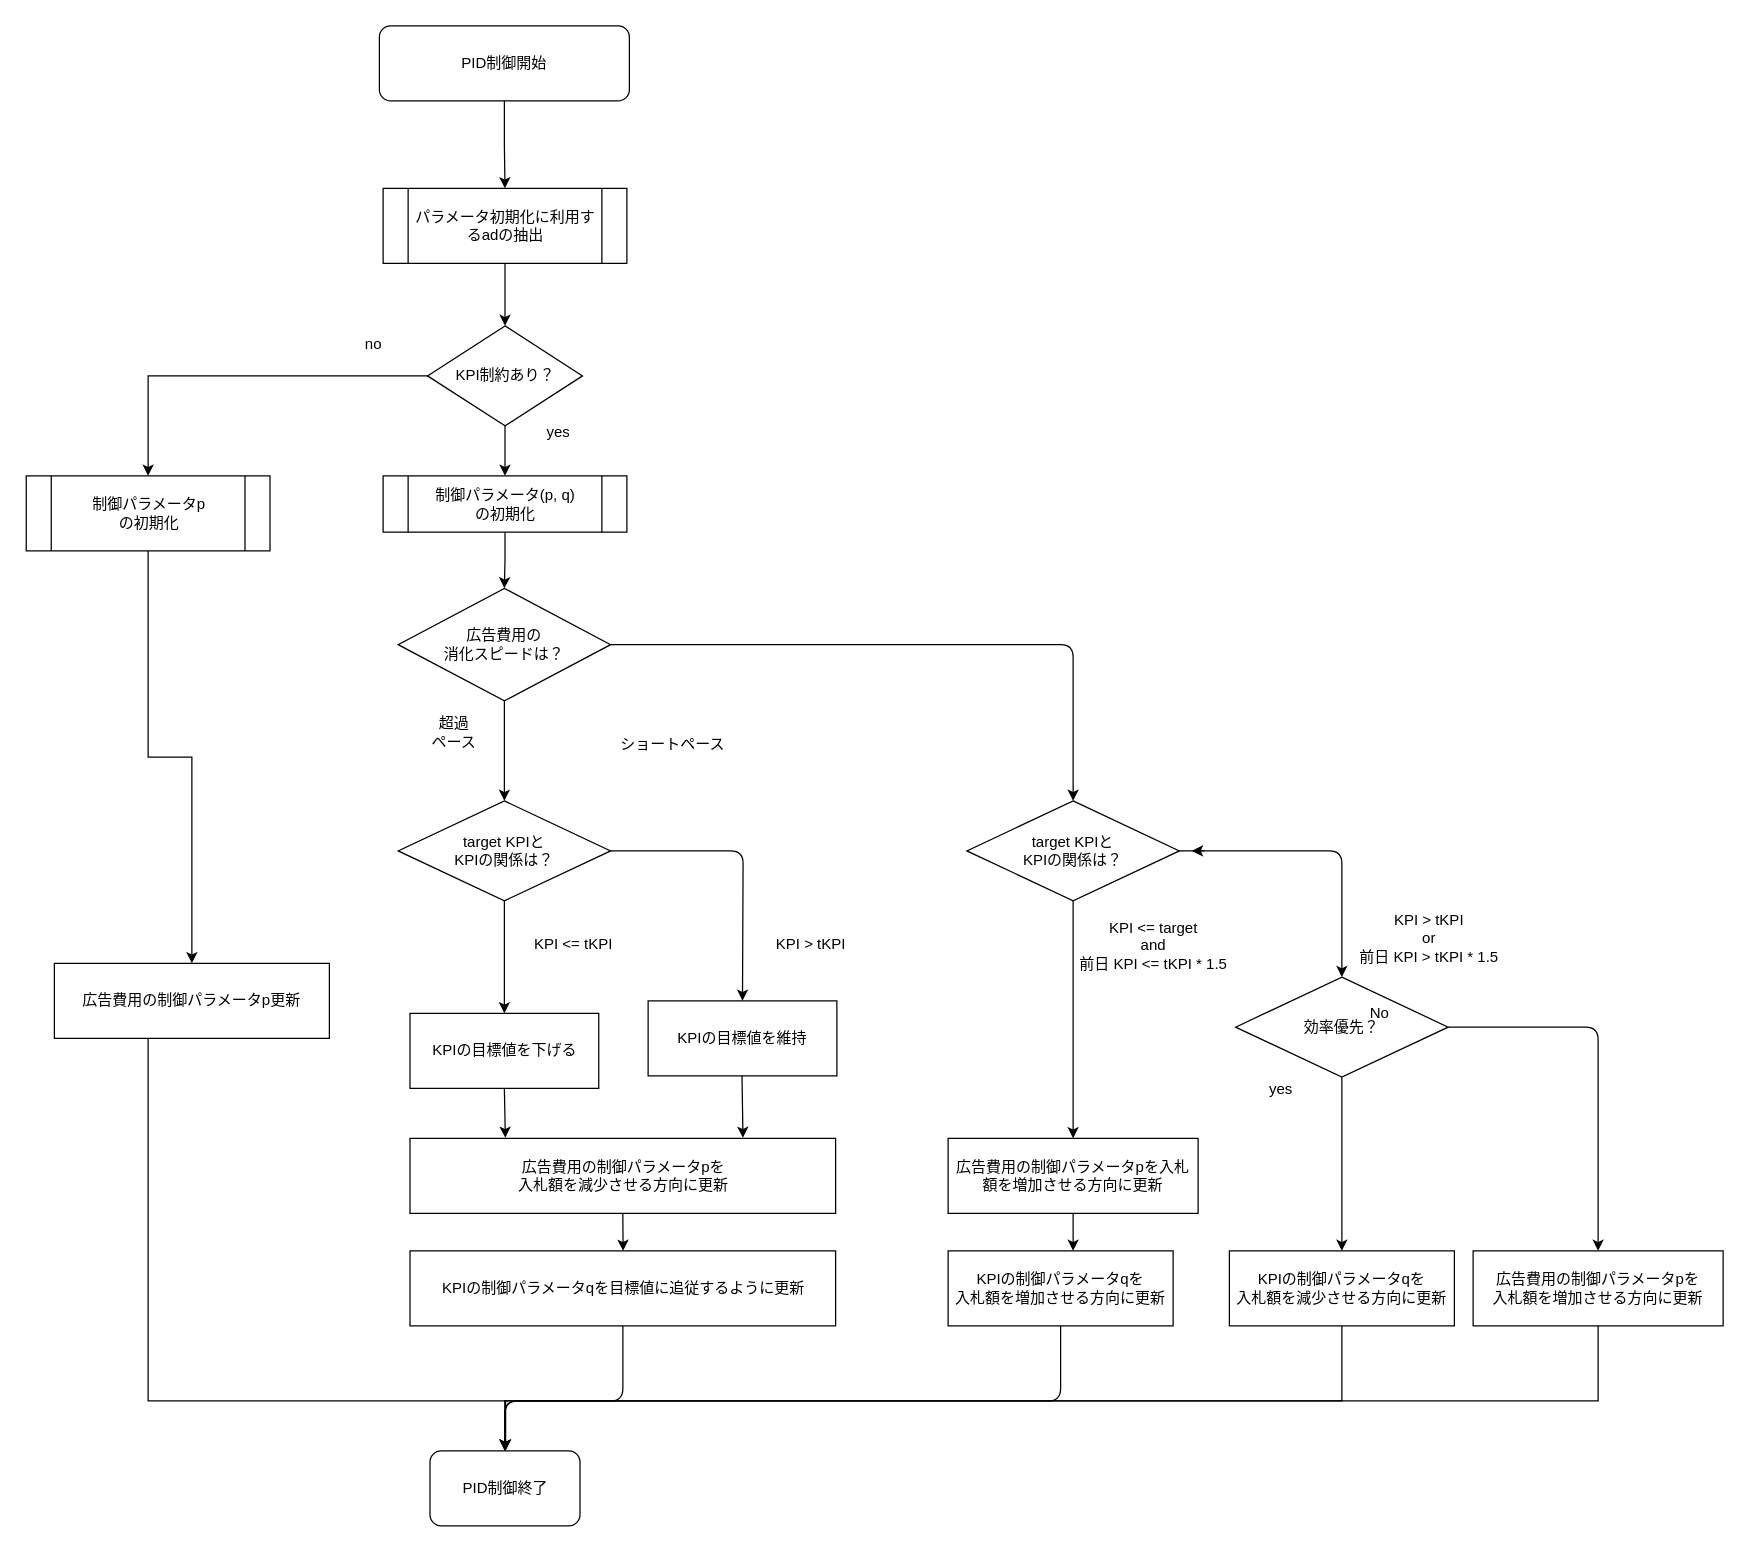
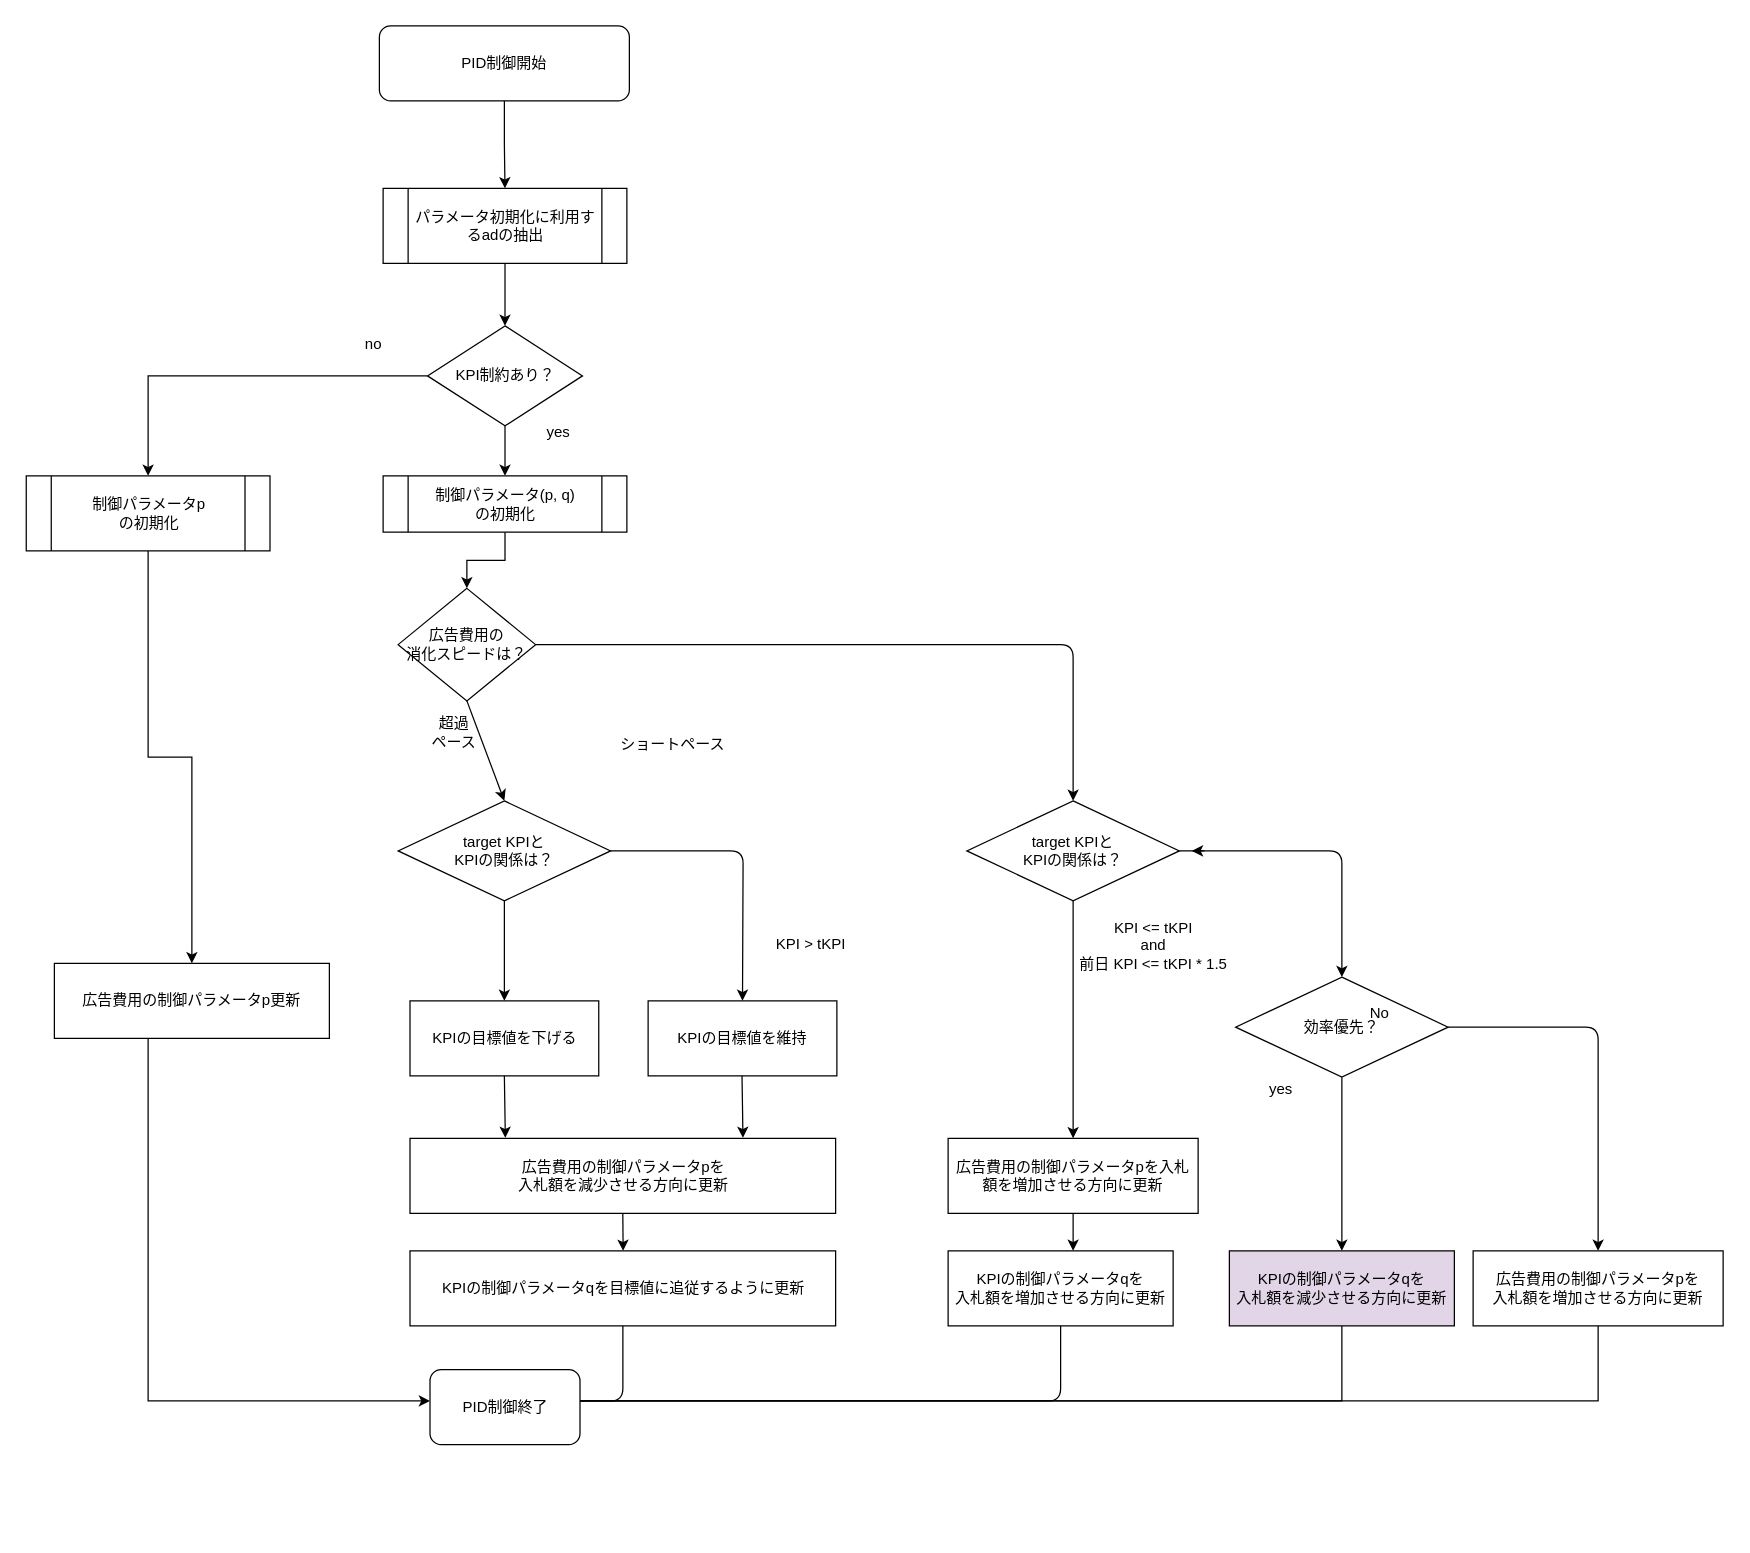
(504, 644) -> (467, 644)
(1429, 938) -> none
(574, 944) -> none
(1154, 946) -> (1154, 946)
(504, 1051) -> (504, 1038)
(1342, 1288) -> (1342, 1288)
(505, 1488) -> (505, 1407)
